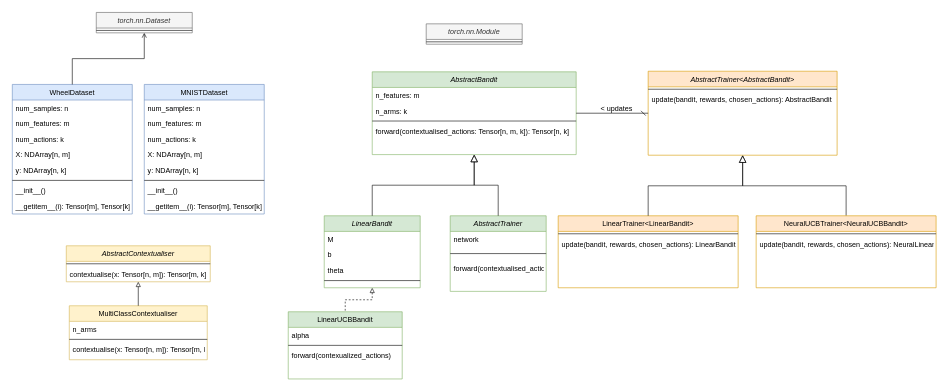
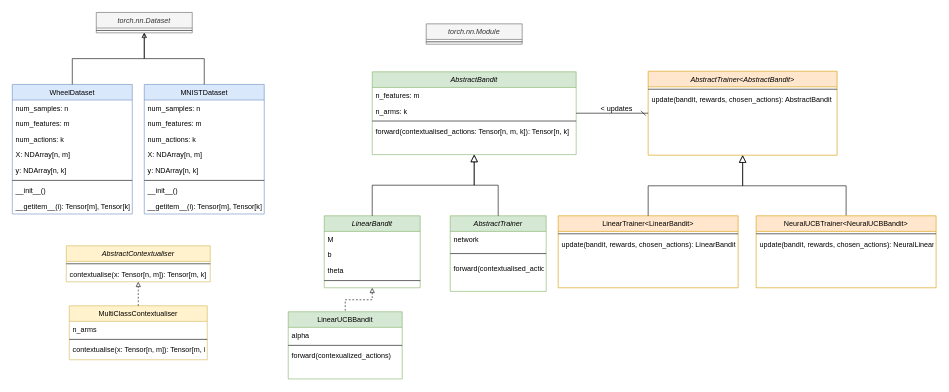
none -> (188, 59)
(138, 296) -> (138, 296)
